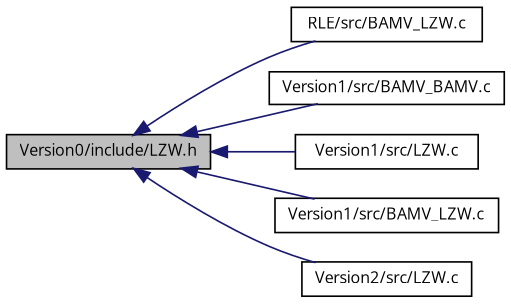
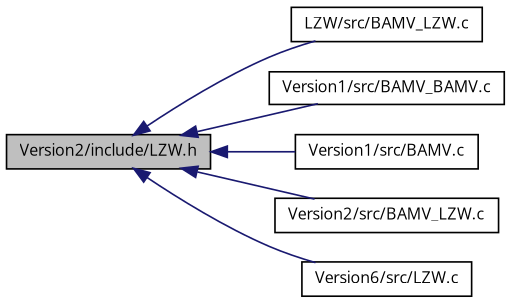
(387, 24) -> (387, 24)
(109, 152) -> (109, 152)
(387, 152) -> (387, 152)
(387, 215) -> (387, 215)
(387, 279) -> (387, 279)
